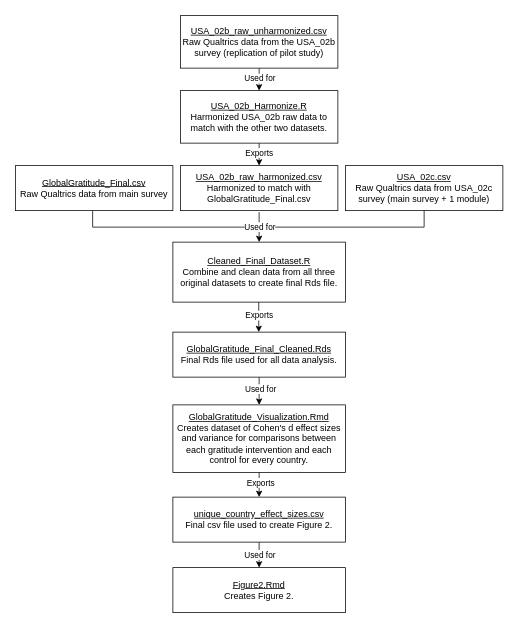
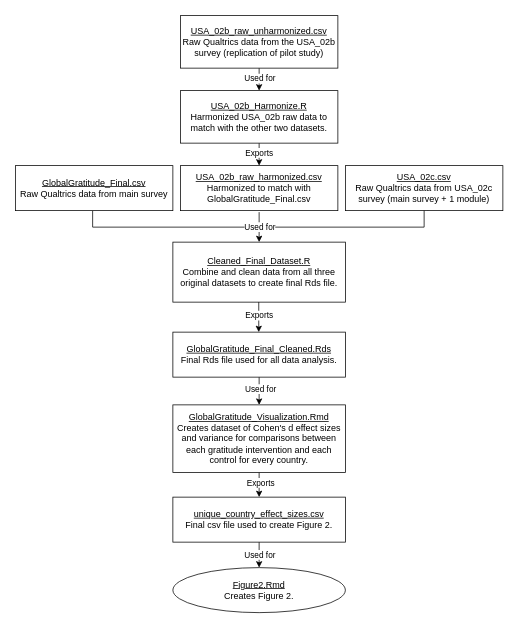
(259, 590) -> (259, 590)
